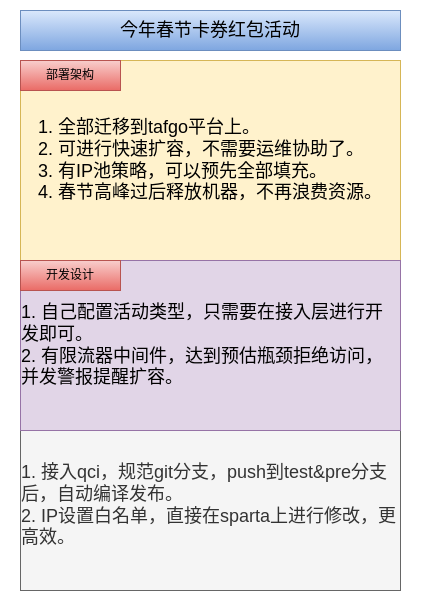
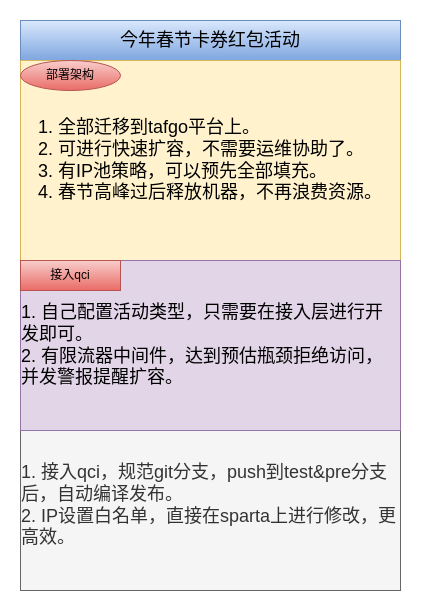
(211, 31) -> (211, 41)
(71, 76) -> (71, 76)
(71, 276) -> (71, 276)
